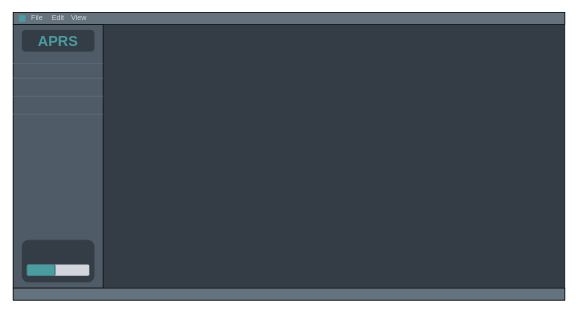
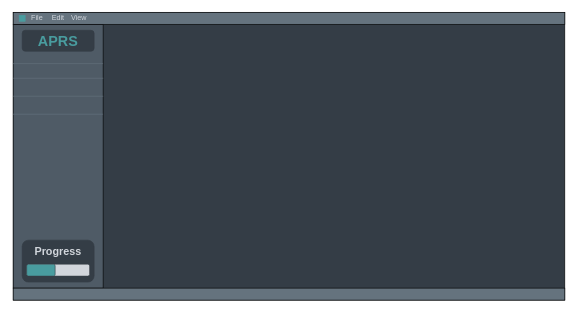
none -> (58, 252)
